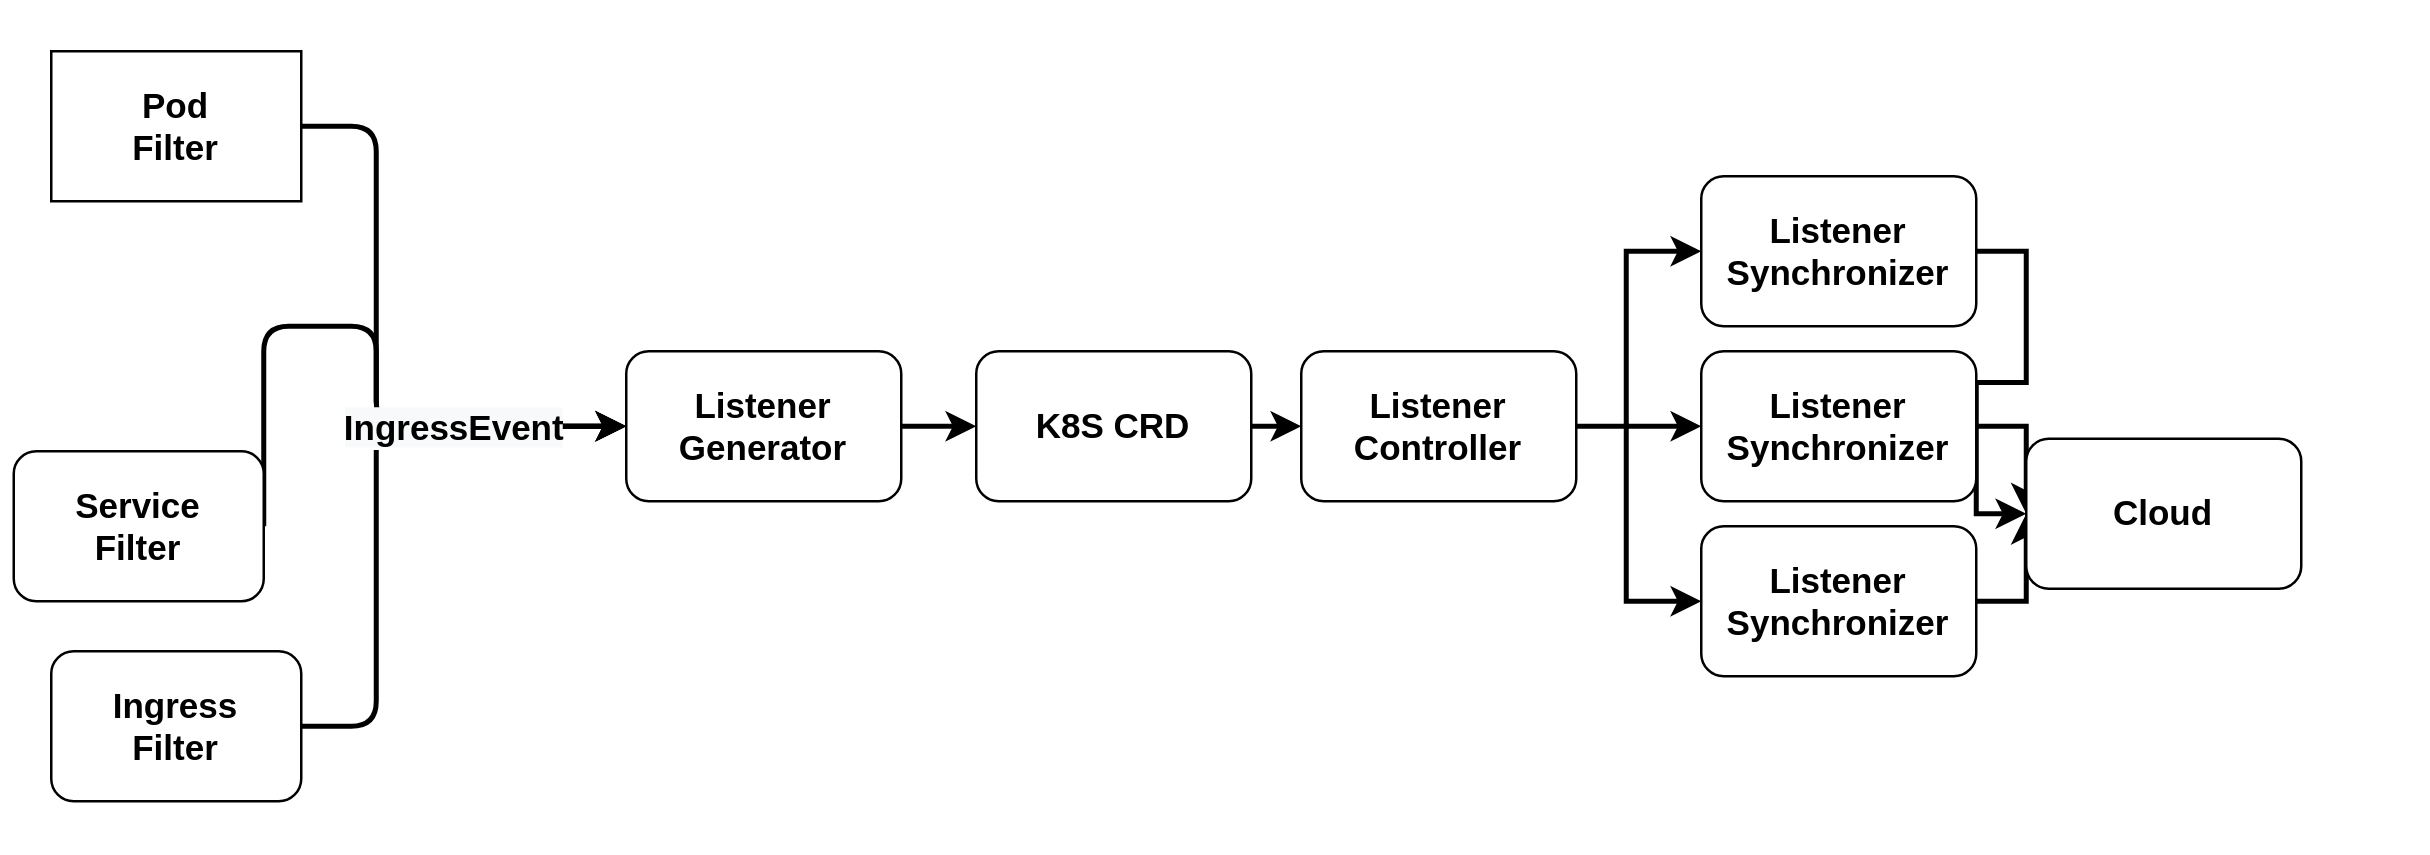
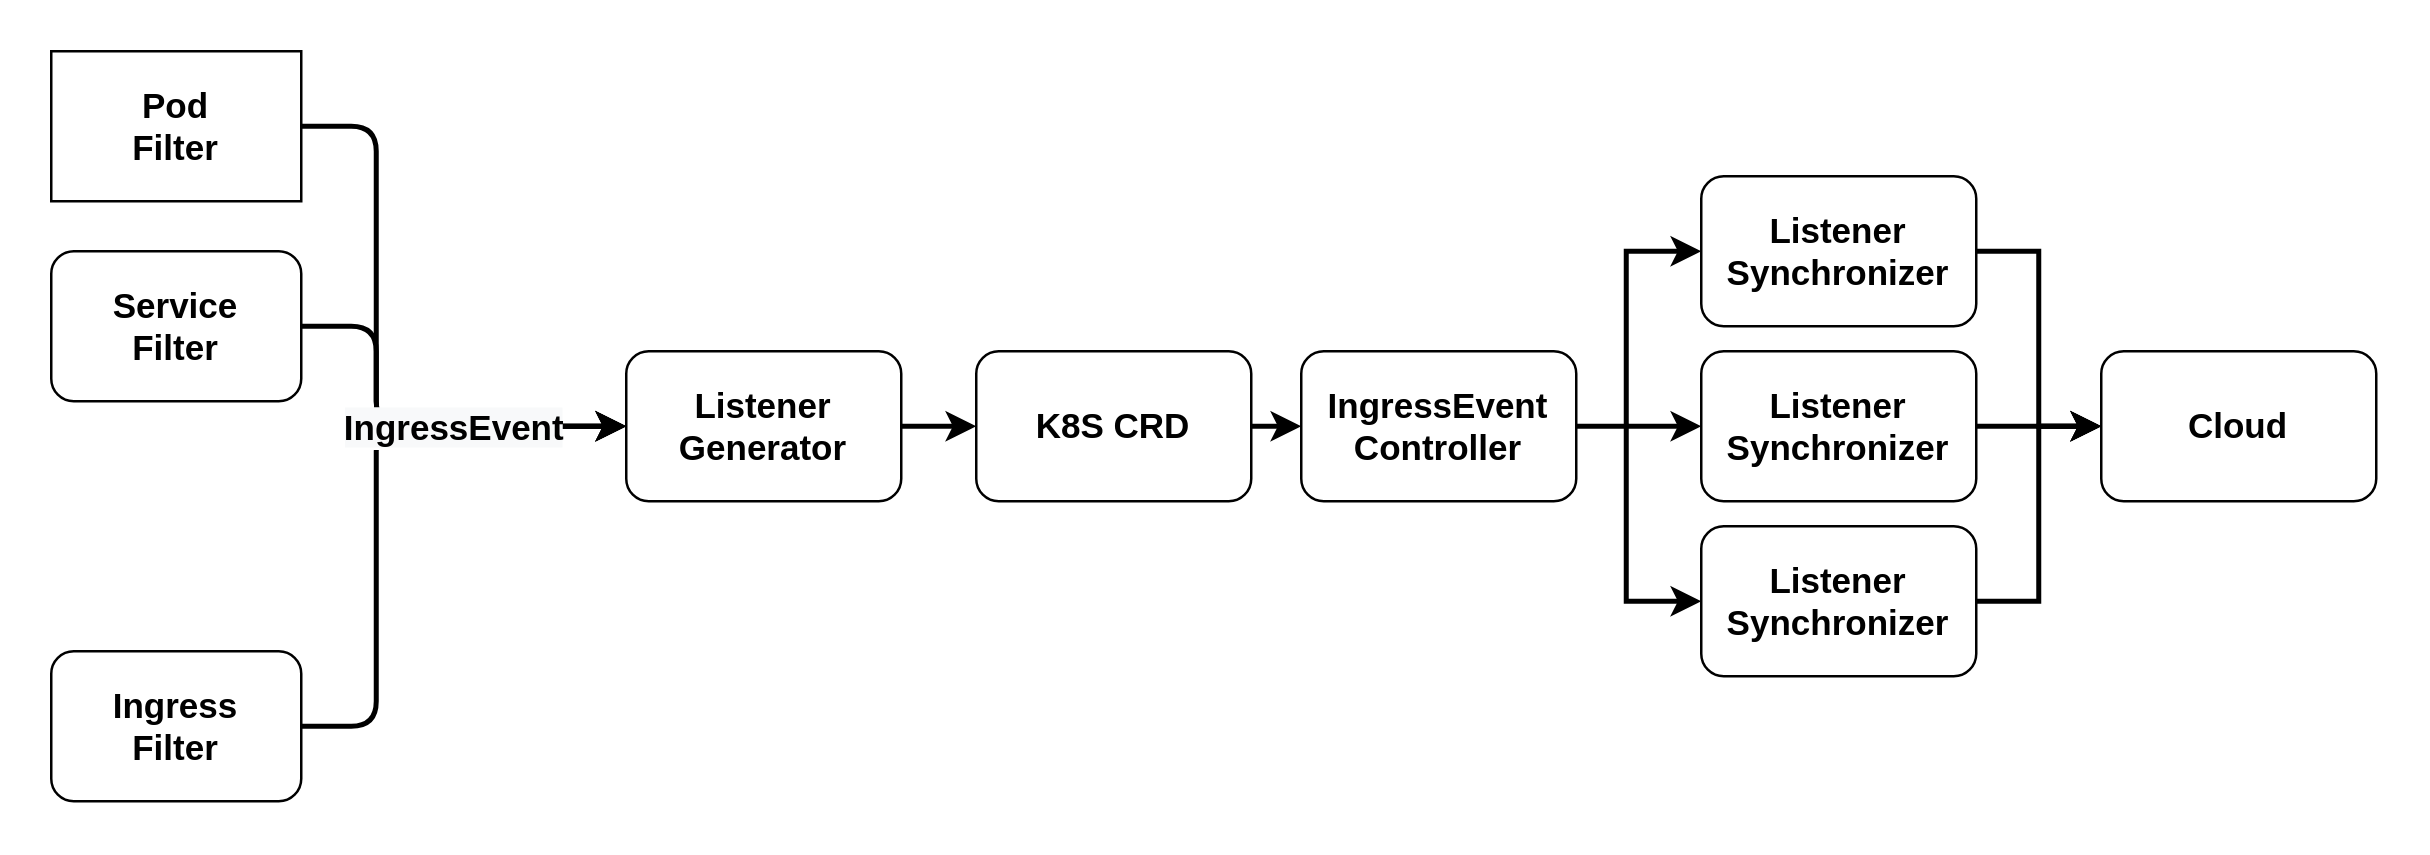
(1439, 426) -> (1439, 426)
(2164, 514) -> (2239, 426)
(139, 526) -> (176, 326)
